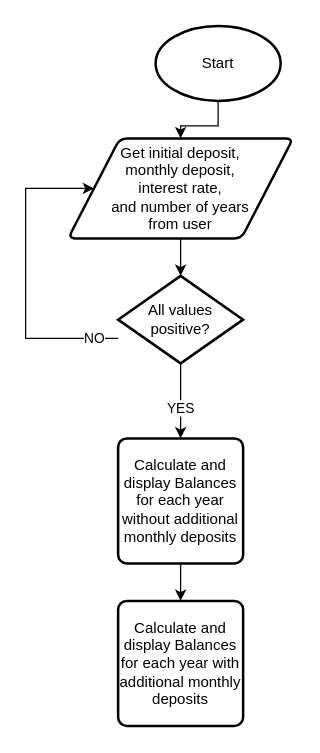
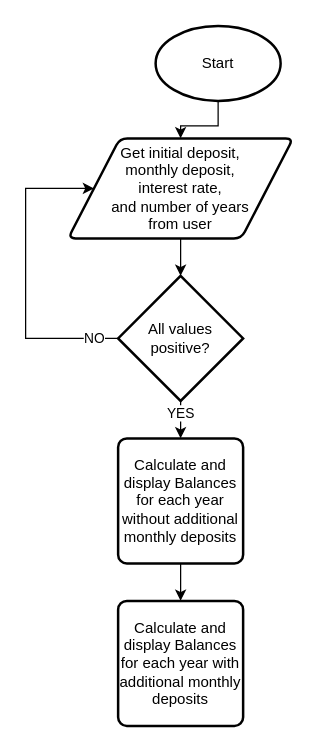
(181, 319) -> (181, 338)
